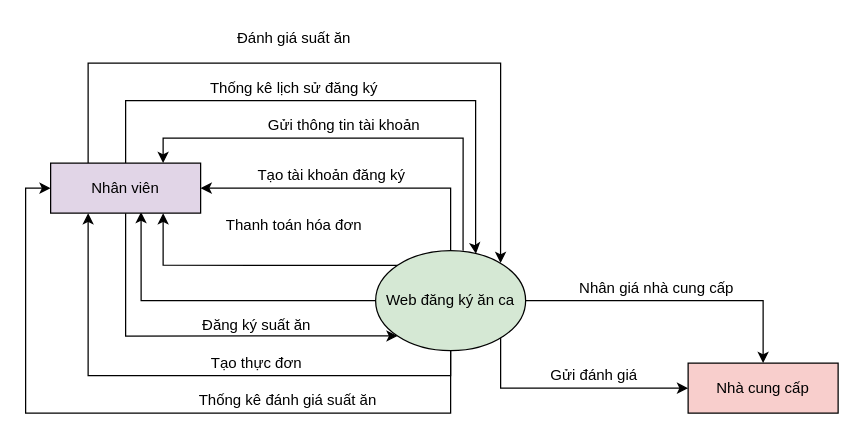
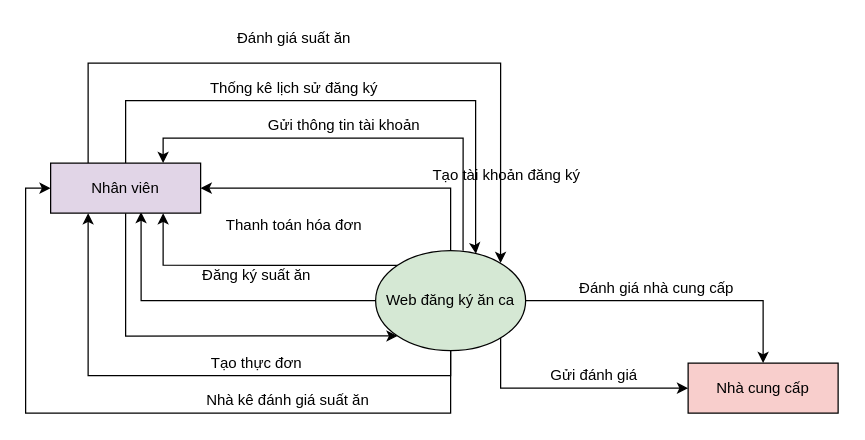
(332, 176) -> (507, 176)
(657, 288) -> (657, 288)
(257, 326) -> (257, 276)
(288, 401) -> (288, 401)
